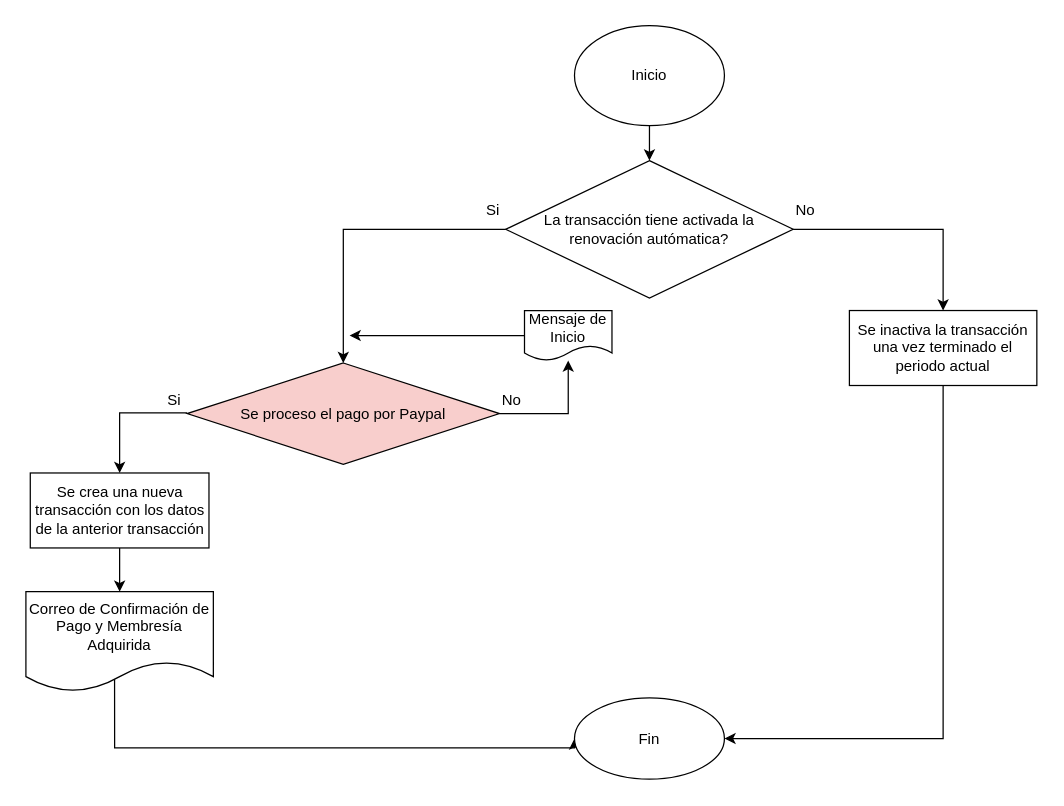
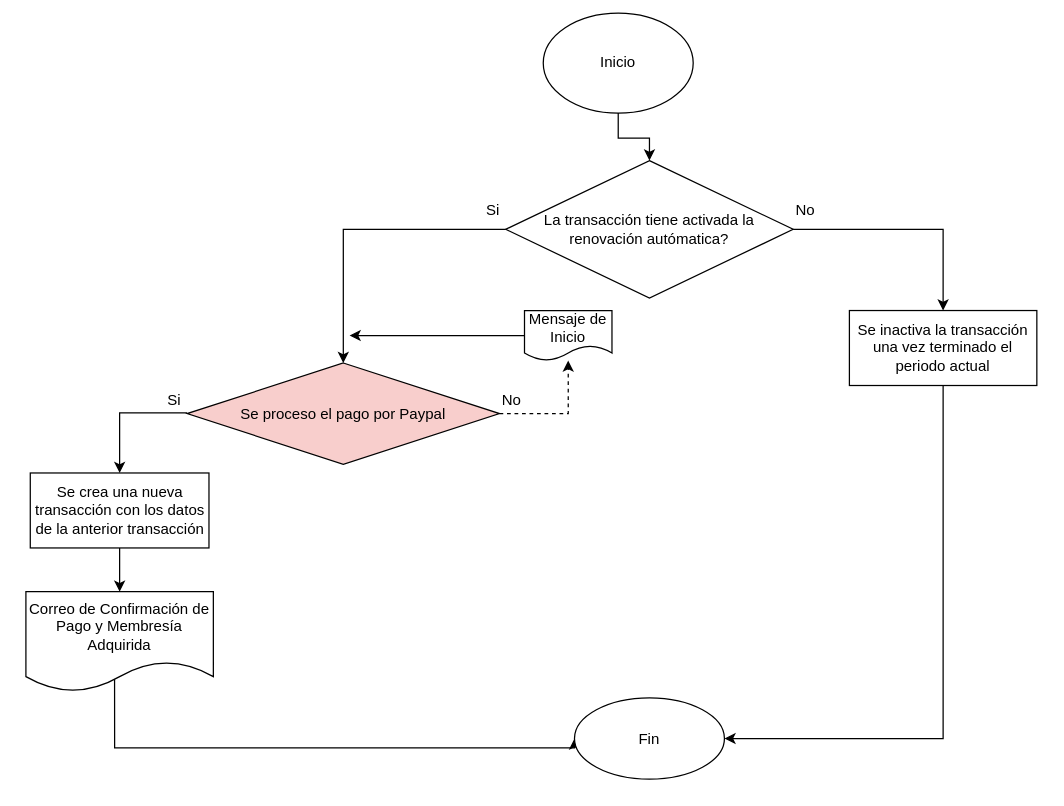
(649, 76) -> (618, 63)
(557, 414) -> (557, 414)
